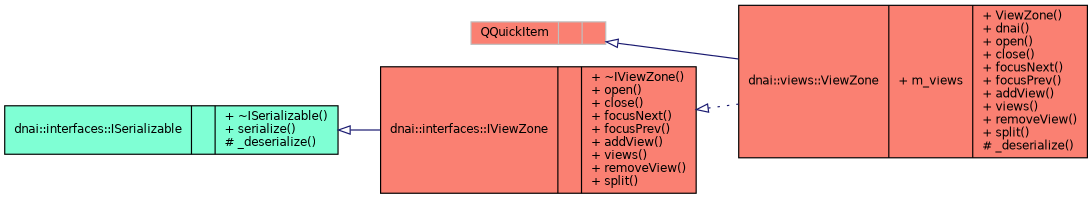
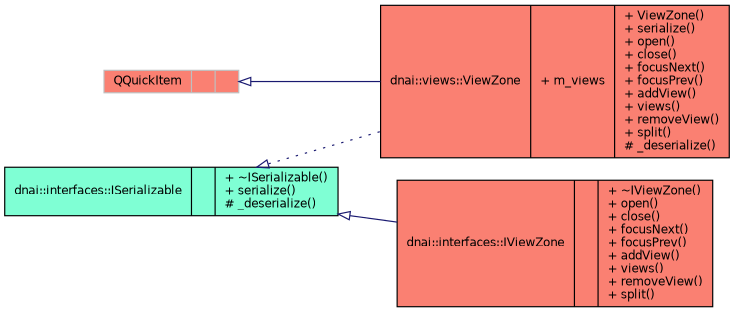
(1006, 29) -> (660, 29)
(723, 106) -> (324, 148)
